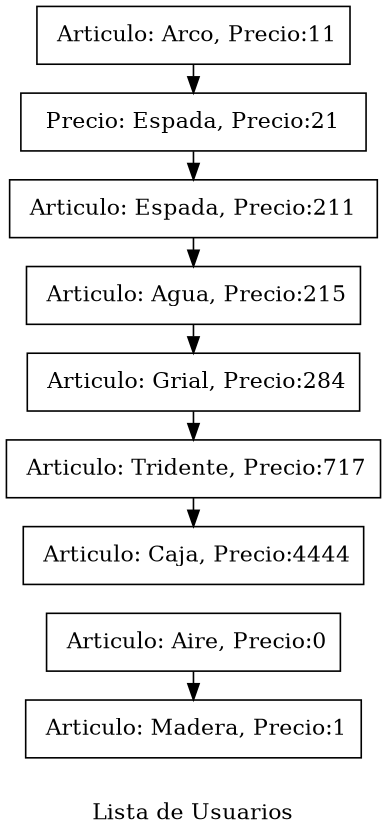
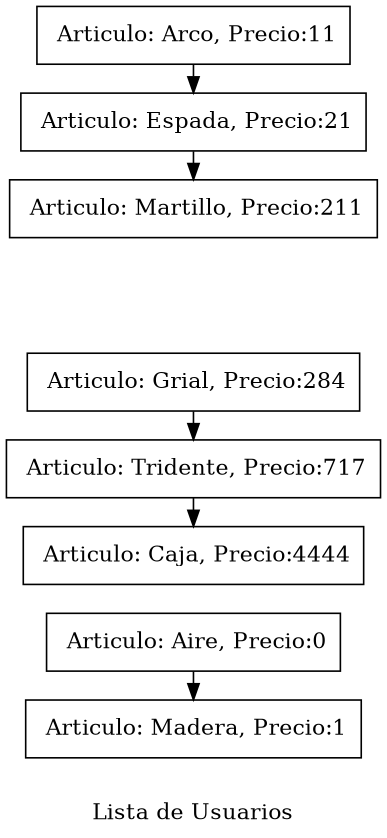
(193, 122) -> (193, 122)
(193, 209) -> (193, 209)
(193, 295) -> none
